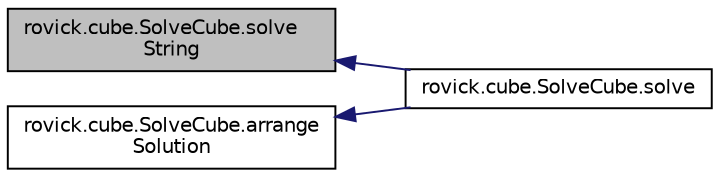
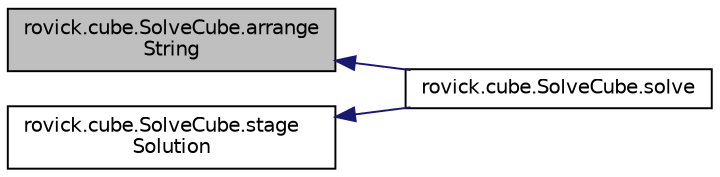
(172, 40) -> (172, 40)
(172, 137) -> (172, 137)
